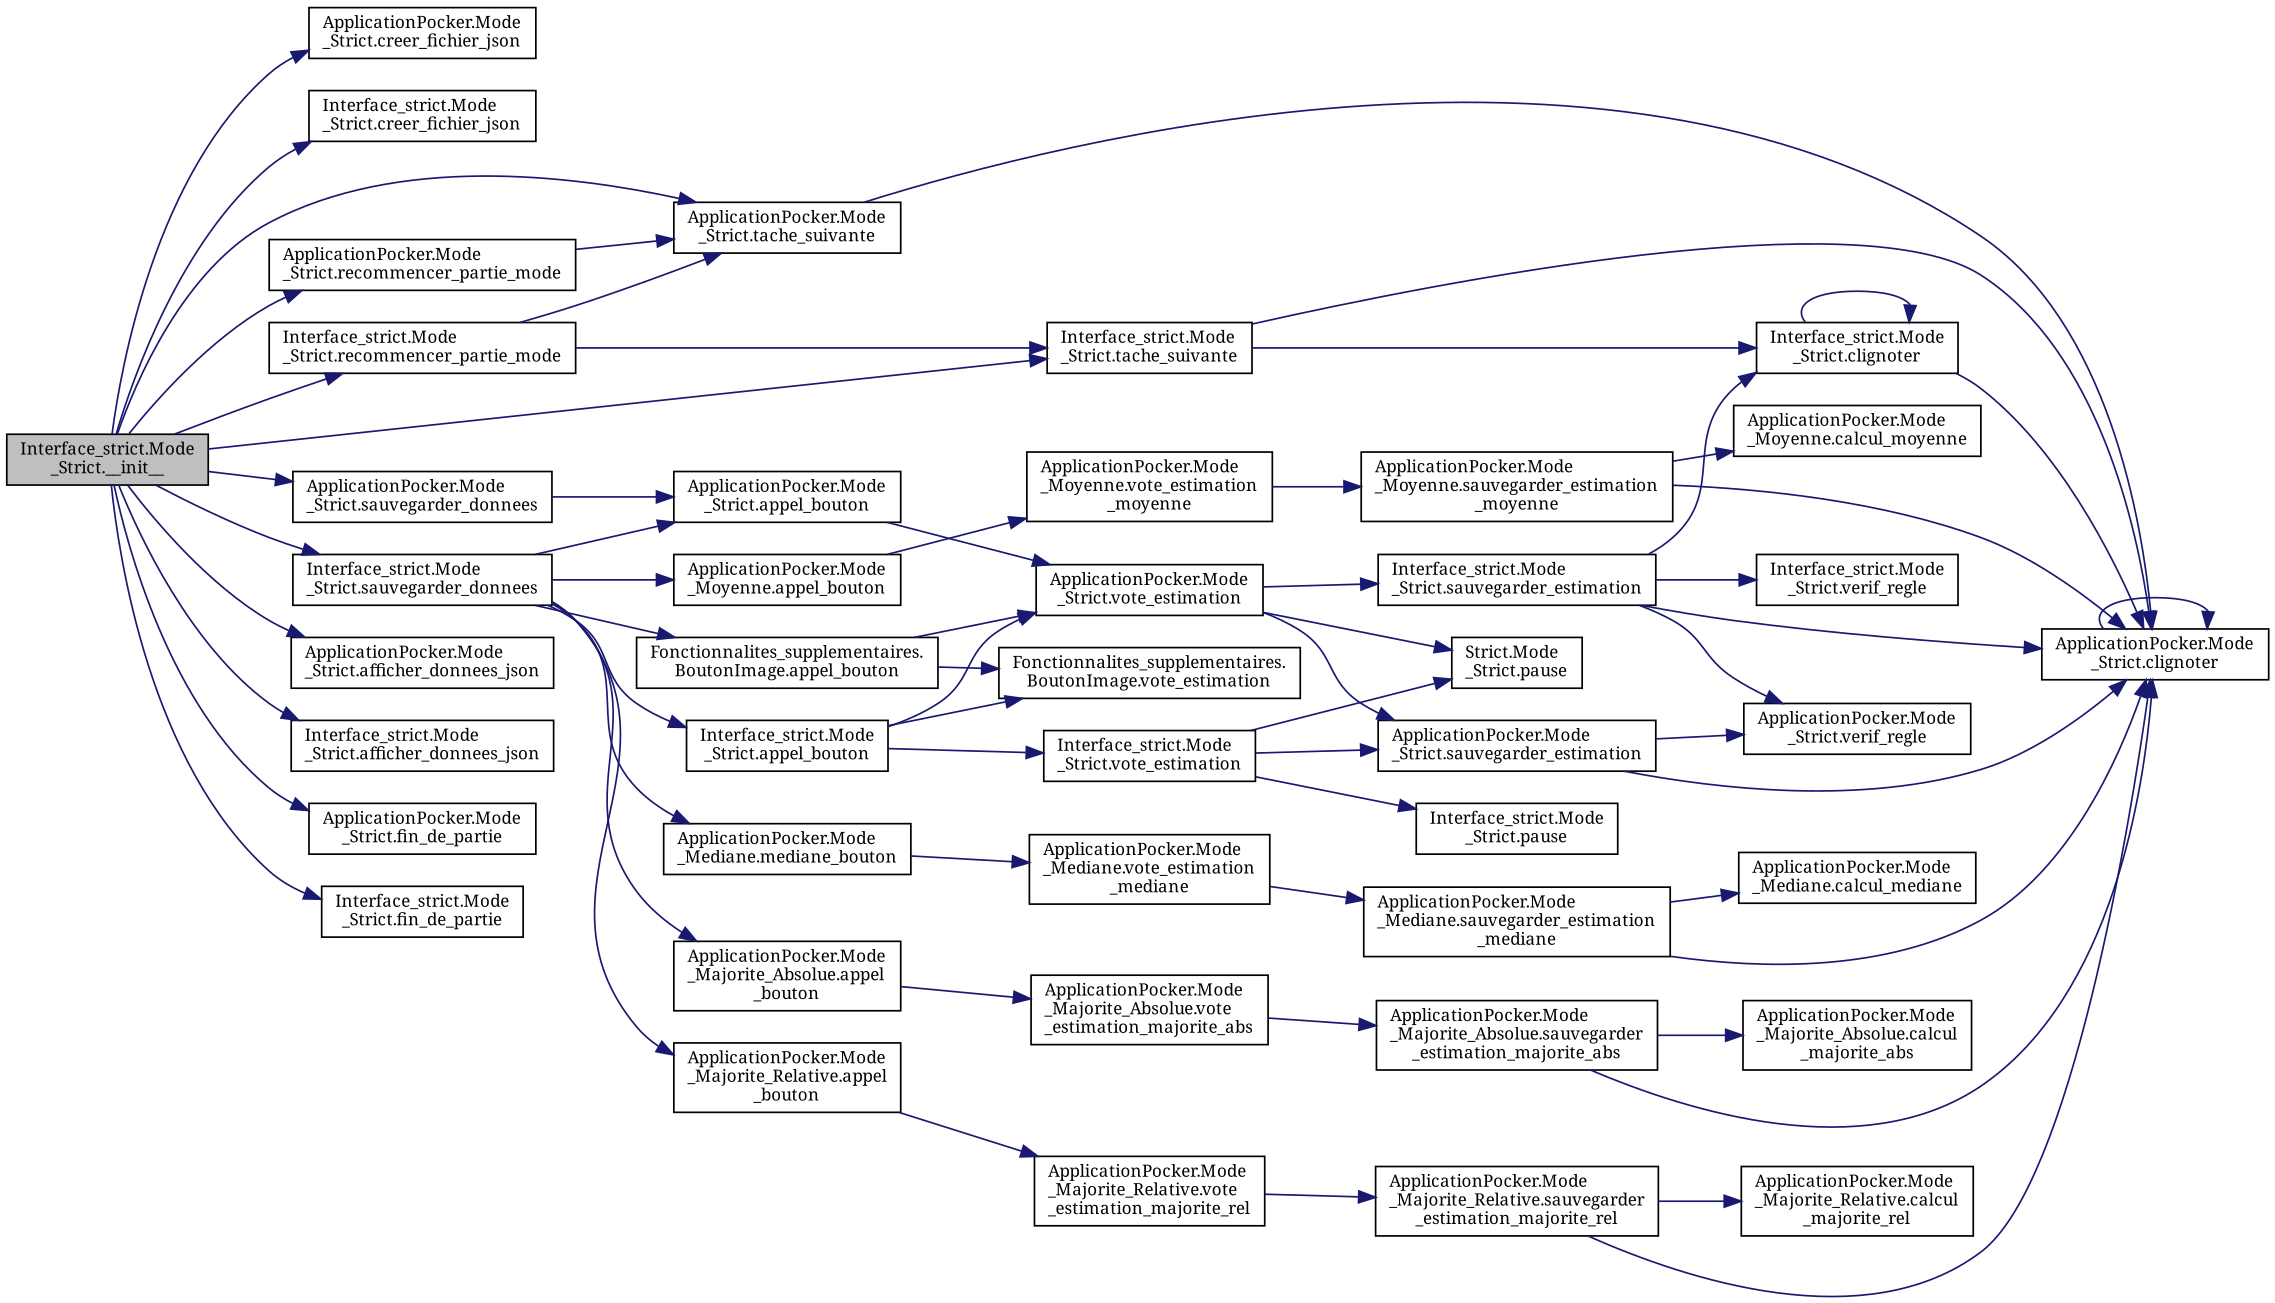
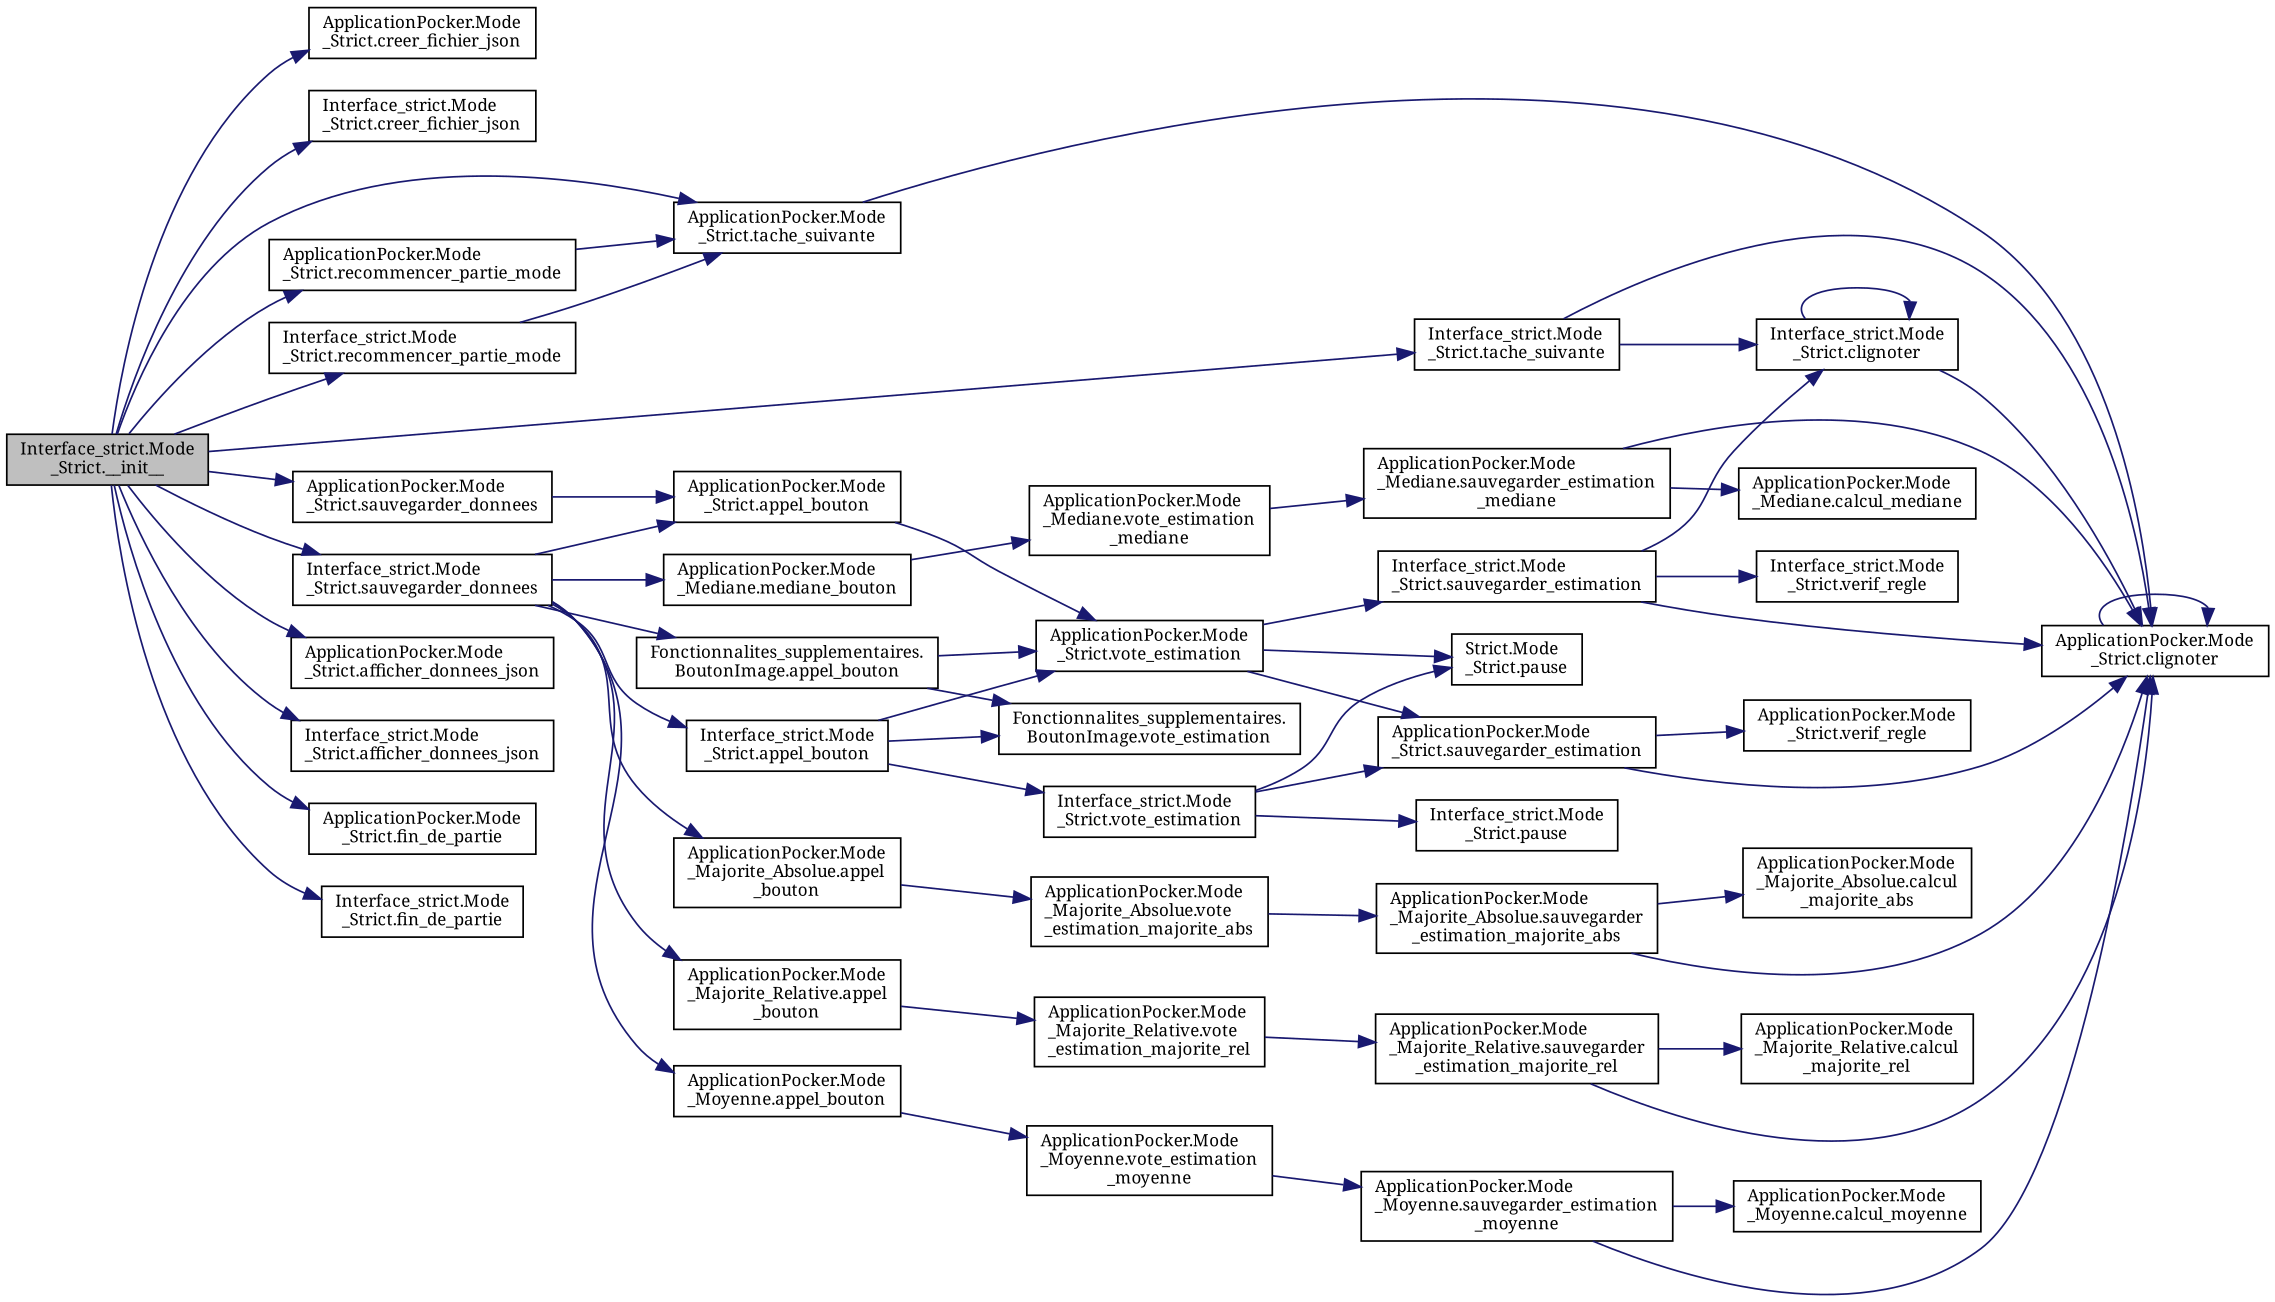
(803, 348) -> none
(1704, 649) -> none
